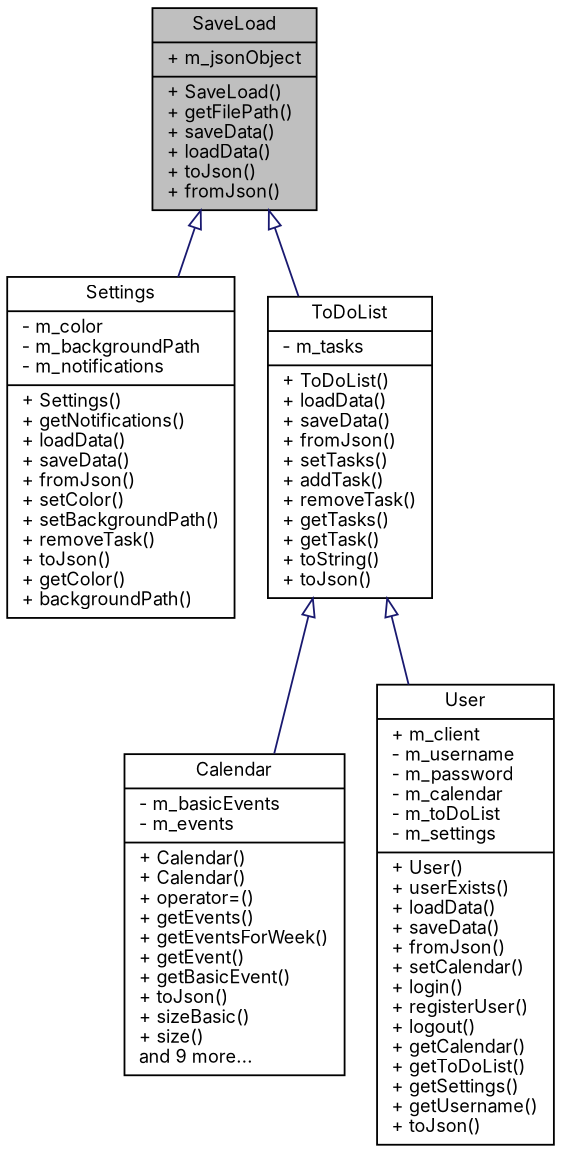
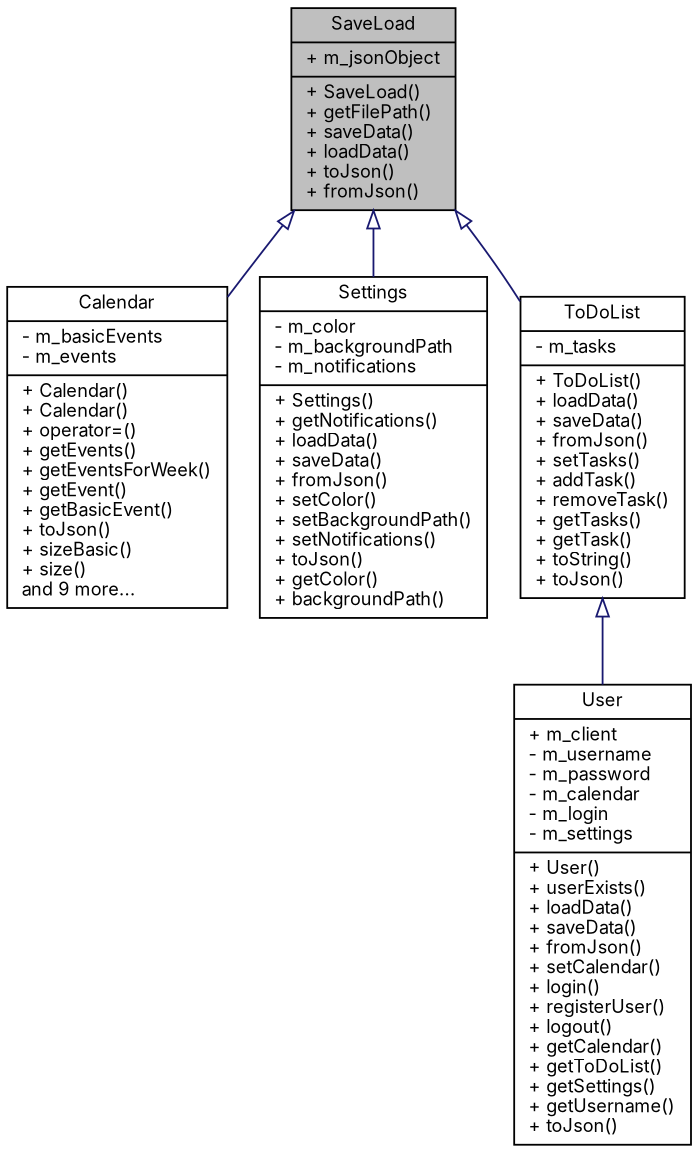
(89, 540) -> (356, 540)
(291, 685) -> (255, 261)
(447, 815) -> (569, 815)
